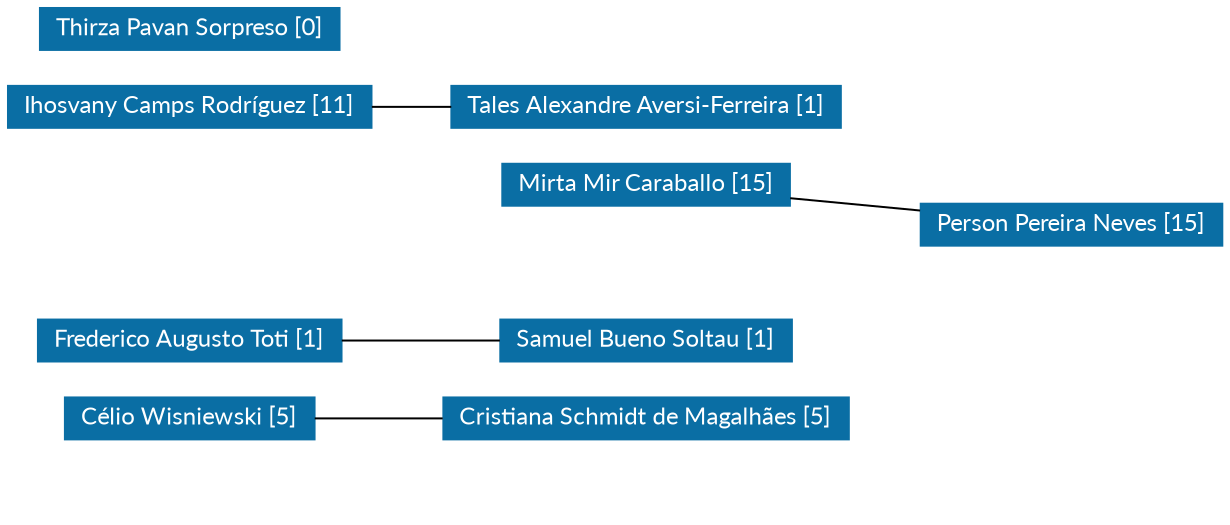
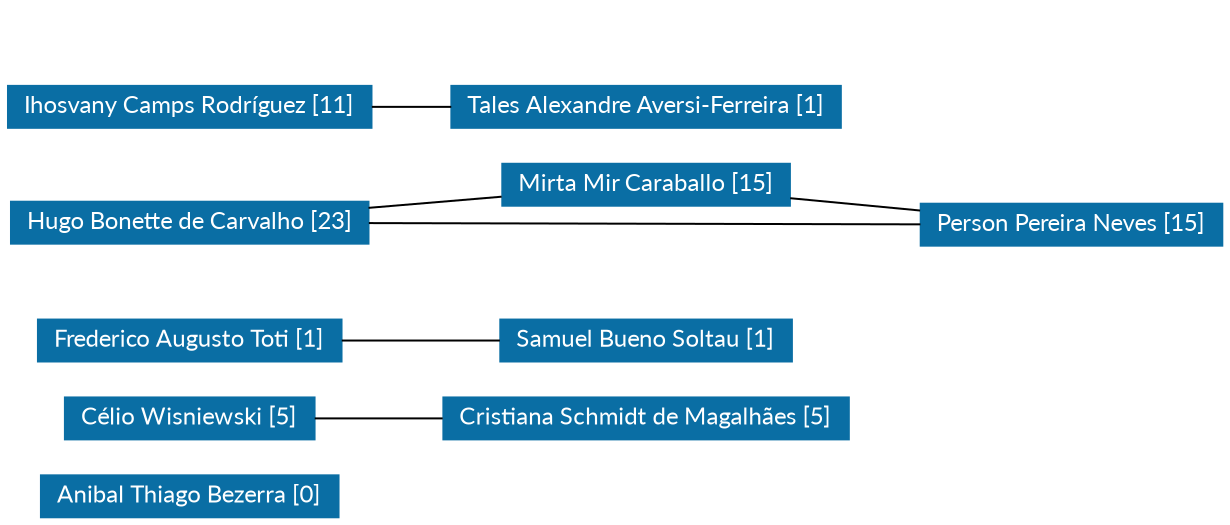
(190, 29) -> none
none -> (190, 223)
none -> (190, 496)
